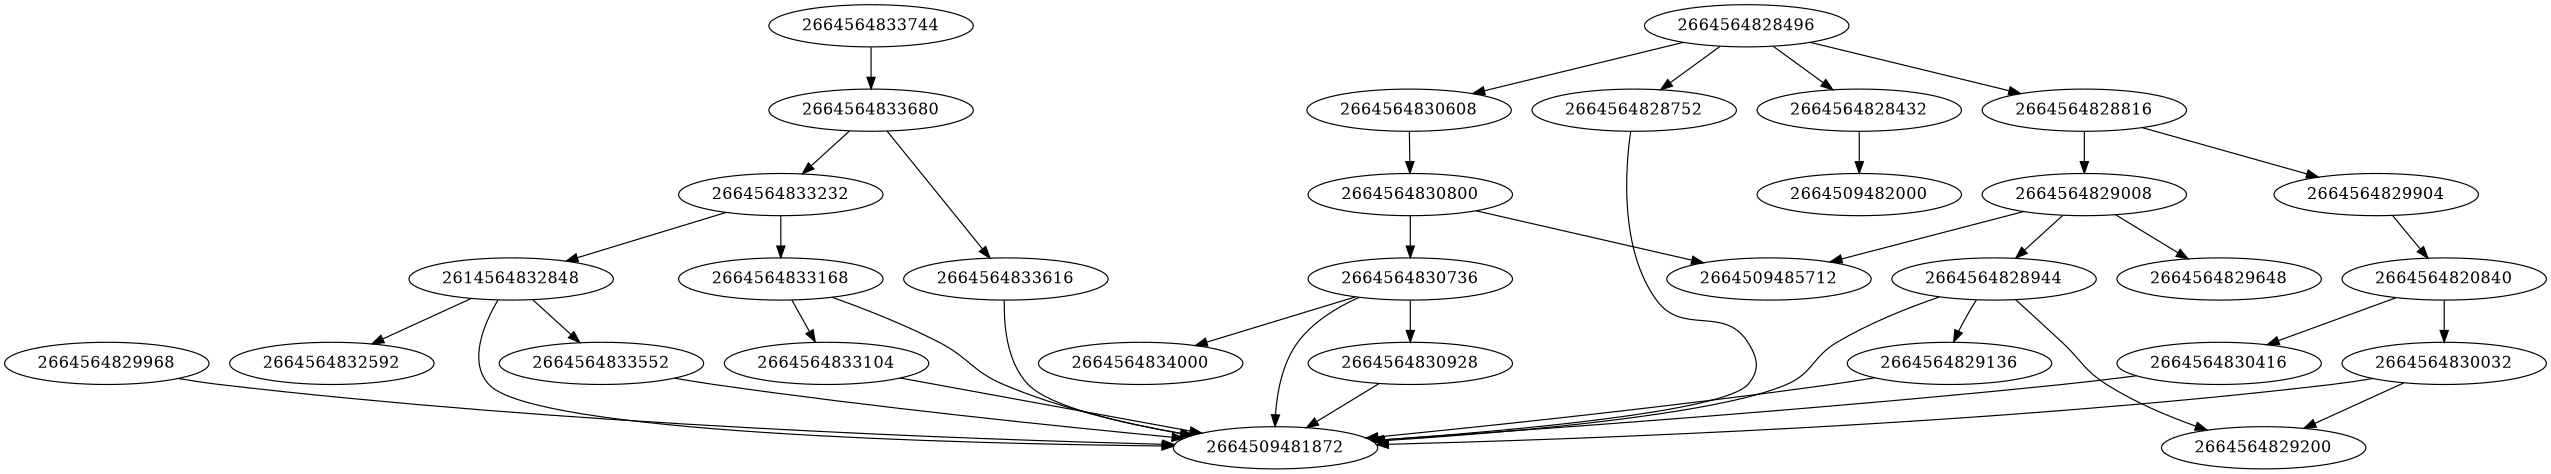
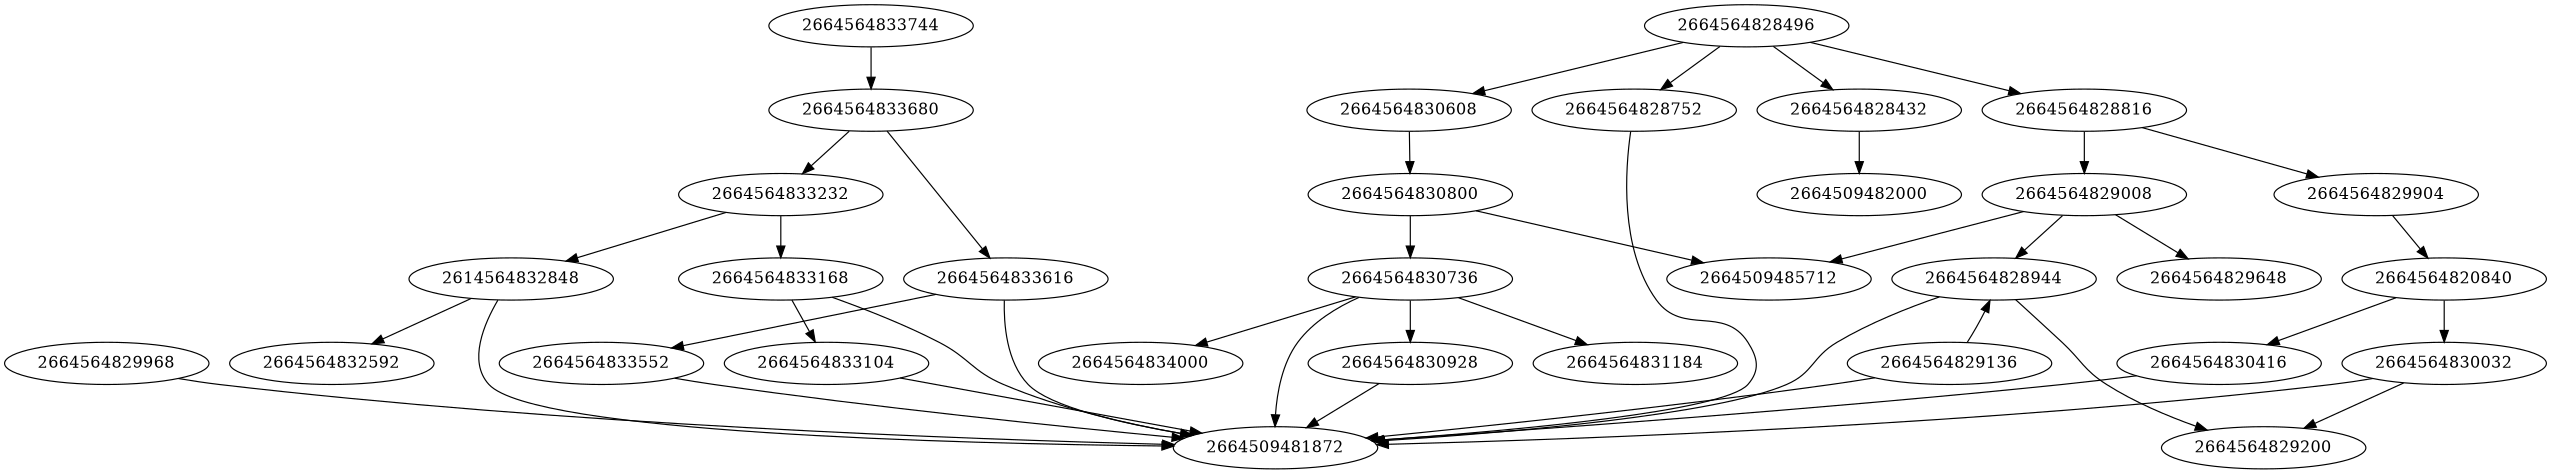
(1967, 315) -> (1977, 327)
(552, 317) -> (816, 319)
none -> (1635, 363)
